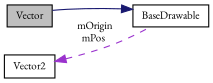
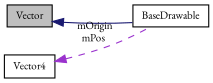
(87, 9) -> (98, 23)
(30, 66) -> (30, 66)
